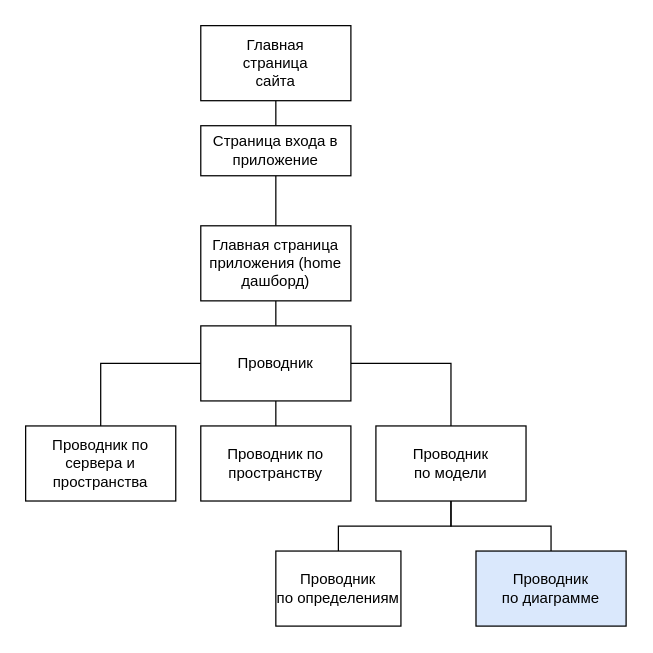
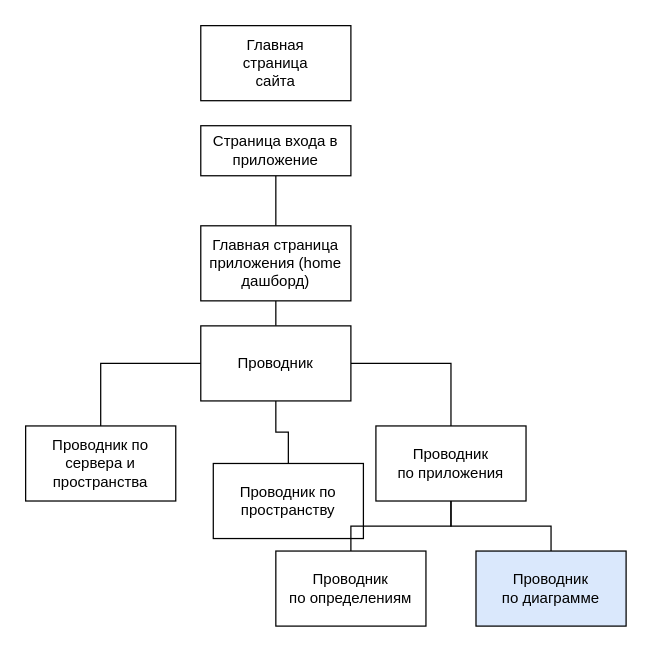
(276, 114) -> none
(276, 463) -> (288, 501)
(451, 463) -> (451, 463)
(338, 588) -> (351, 588)
